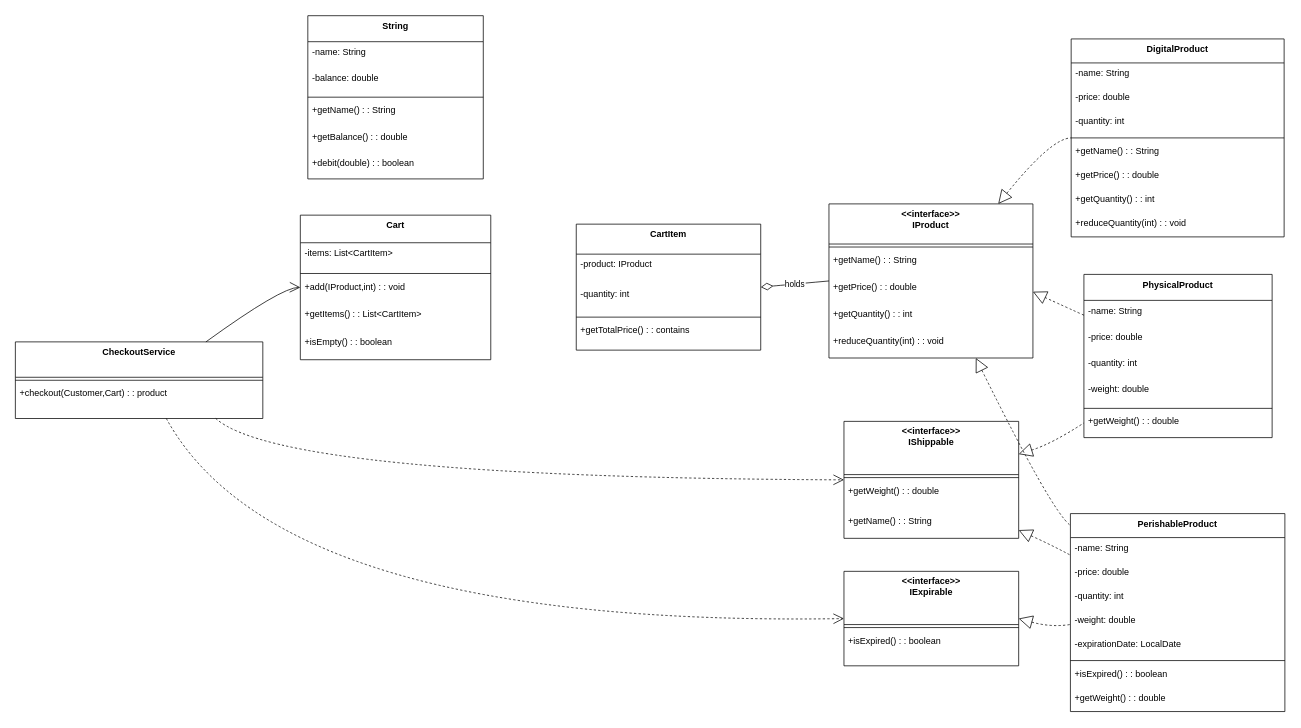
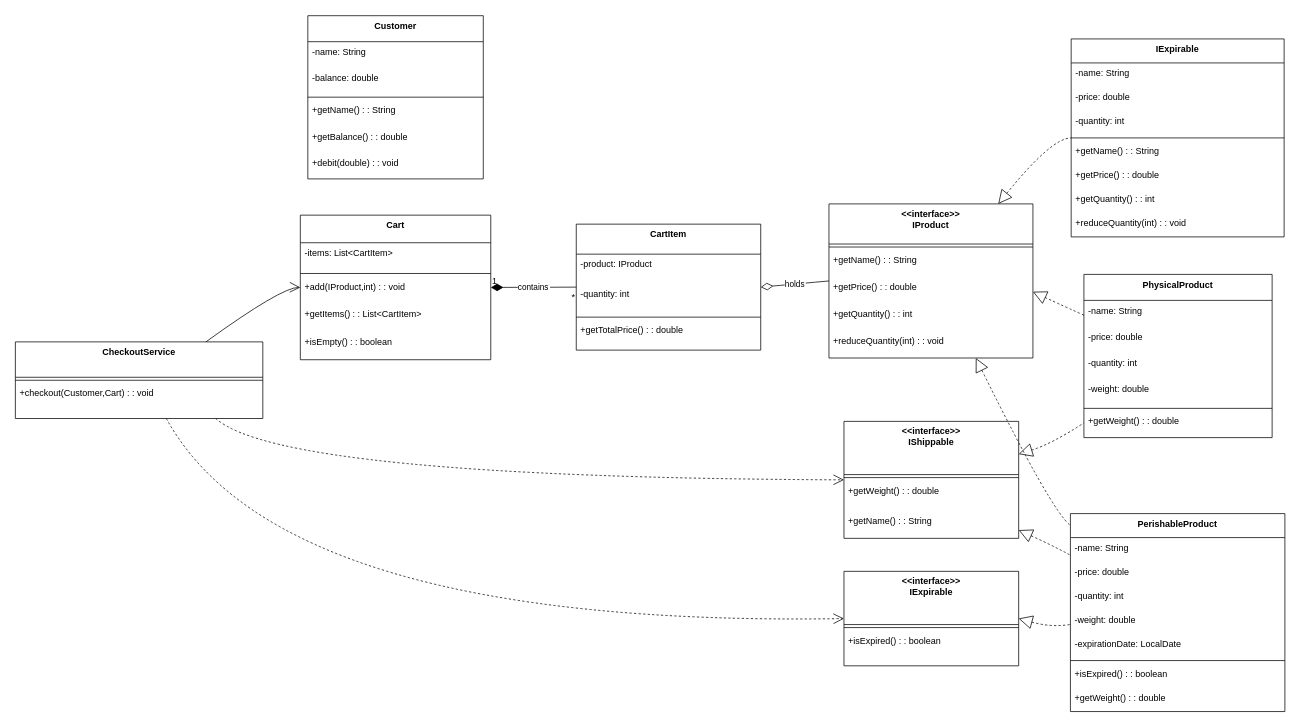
(395, 26) -> (395, 26)
(1178, 49) -> (1178, 49)
(368, 163) -> (361, 163)
none -> (534, 287)
(644, 330) -> (639, 330)
(103, 393) -> (94, 393)
